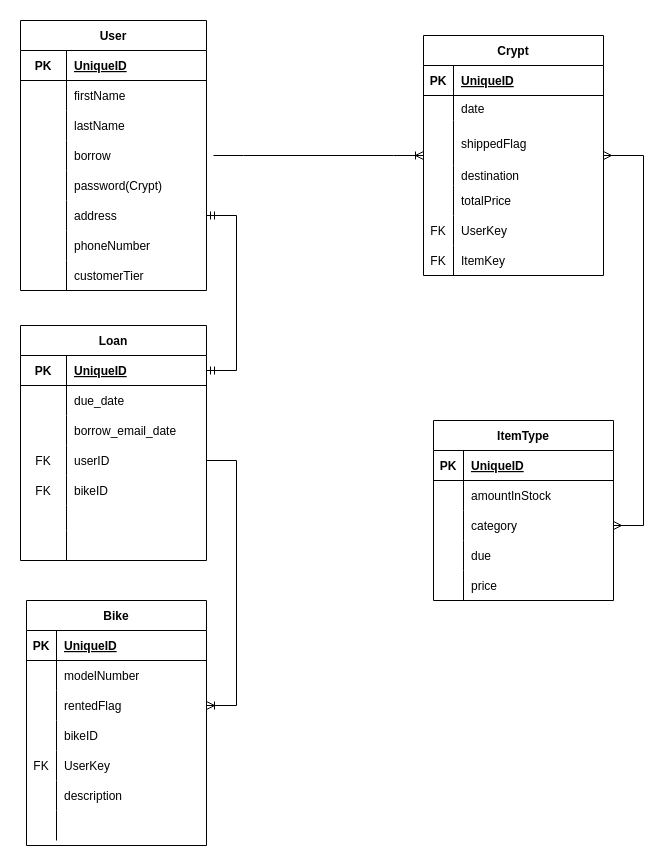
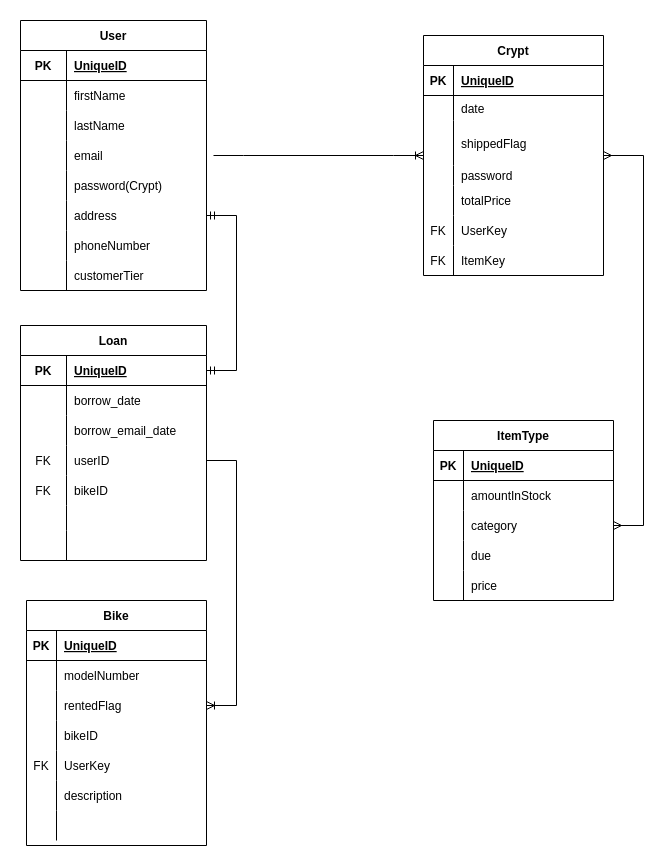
(94, 156) -> (88, 156)
(495, 176) -> (488, 176)
(101, 401) -> (111, 401)
